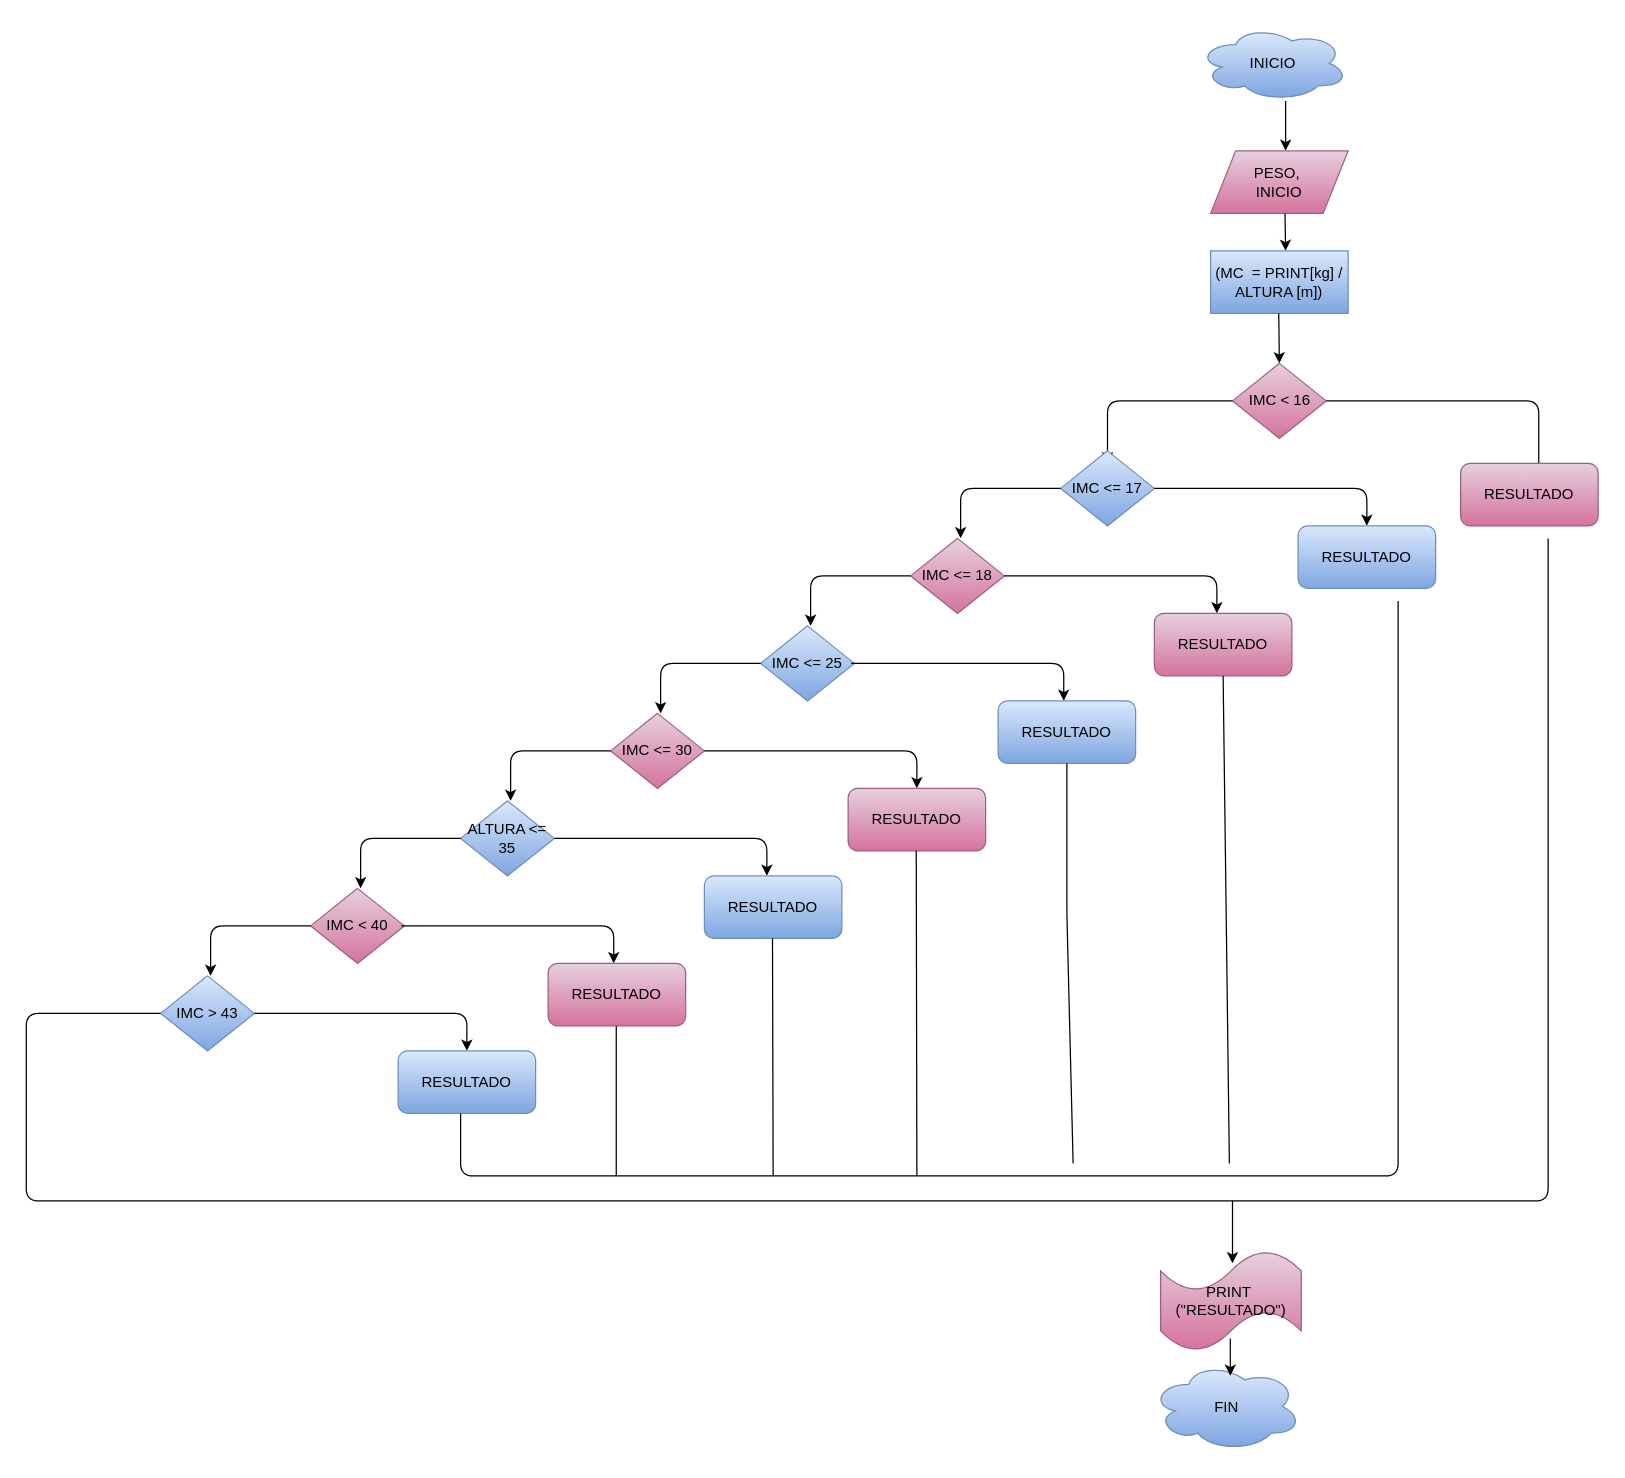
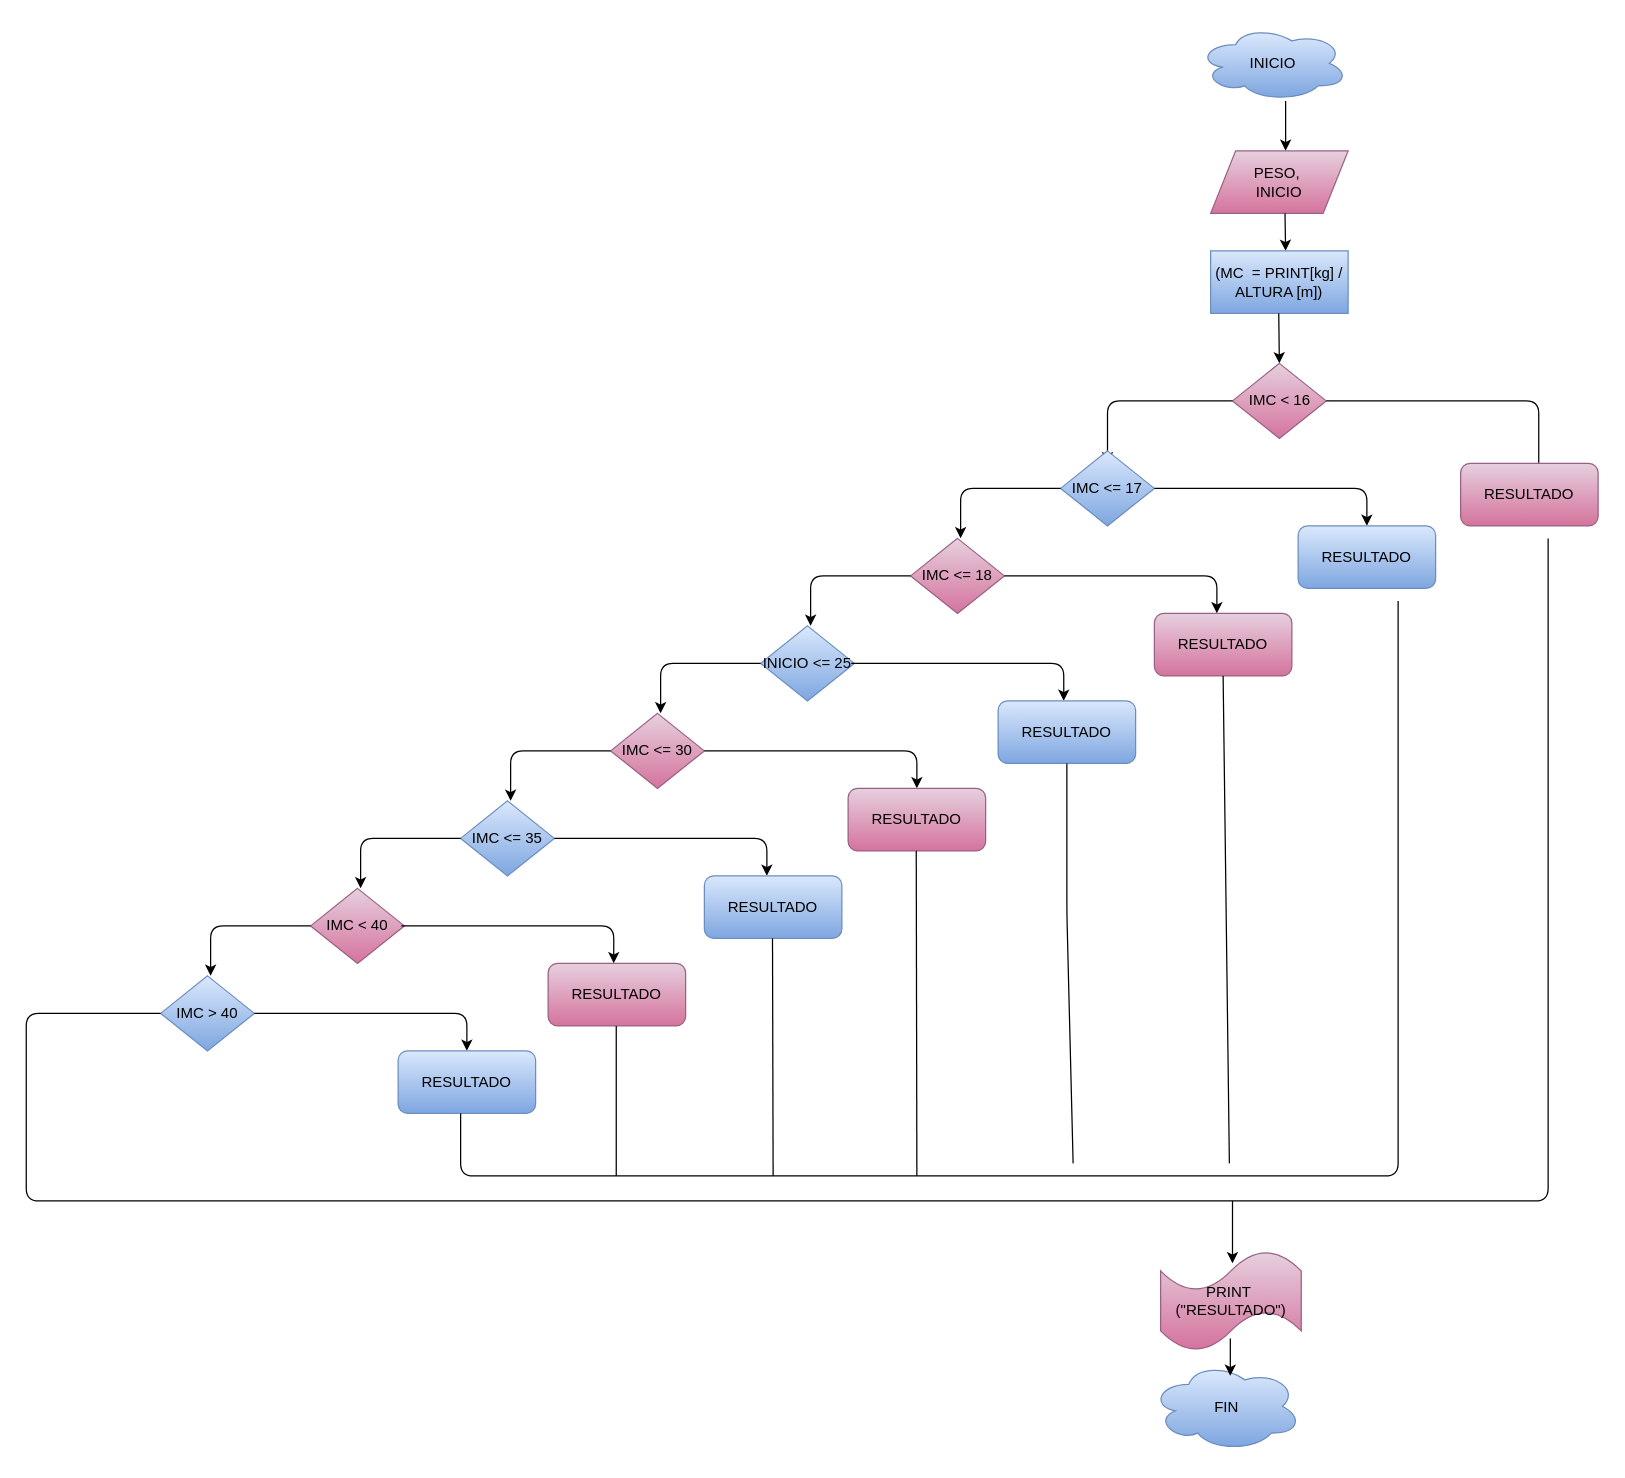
(808, 663) -> (808, 663)
(508, 838) -> (508, 838)
(208, 1013) -> (208, 1013)
